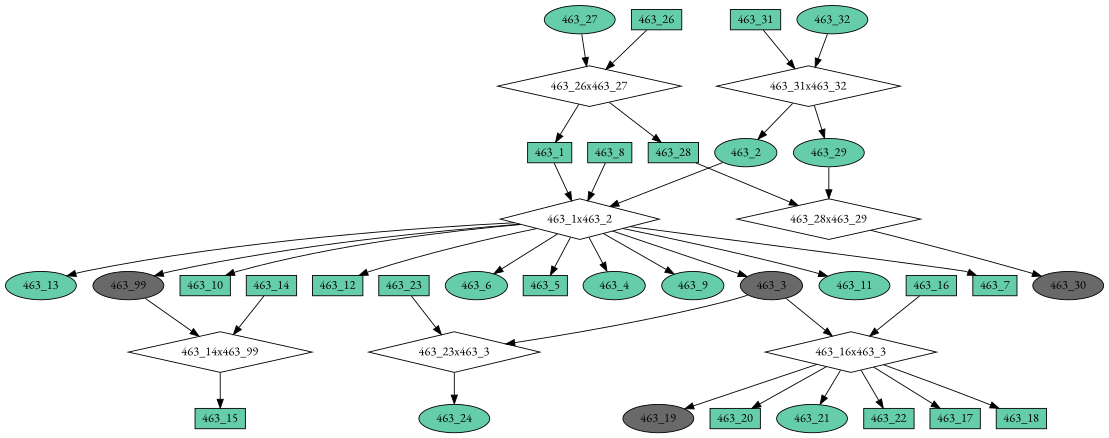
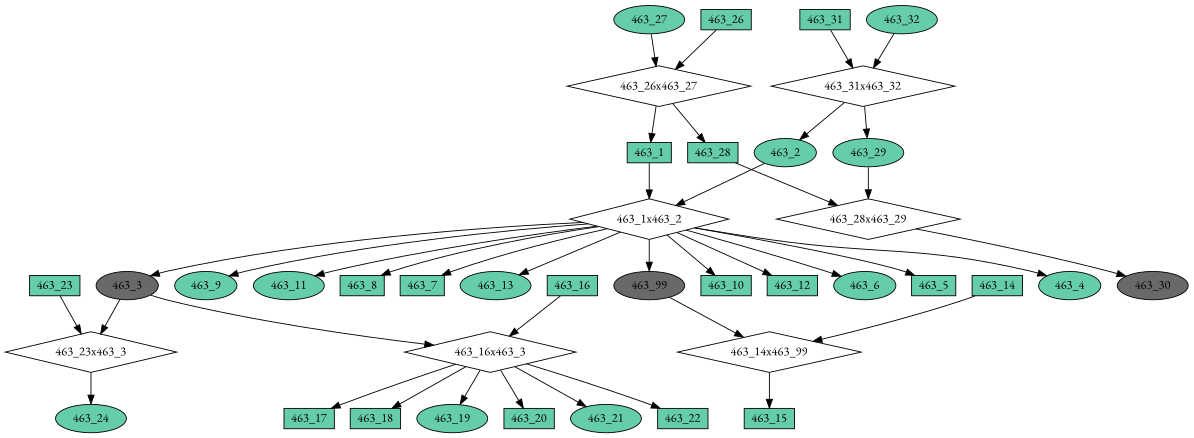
(598, 178) -> (478, 249)
(658, 419) -> (452, 419)
